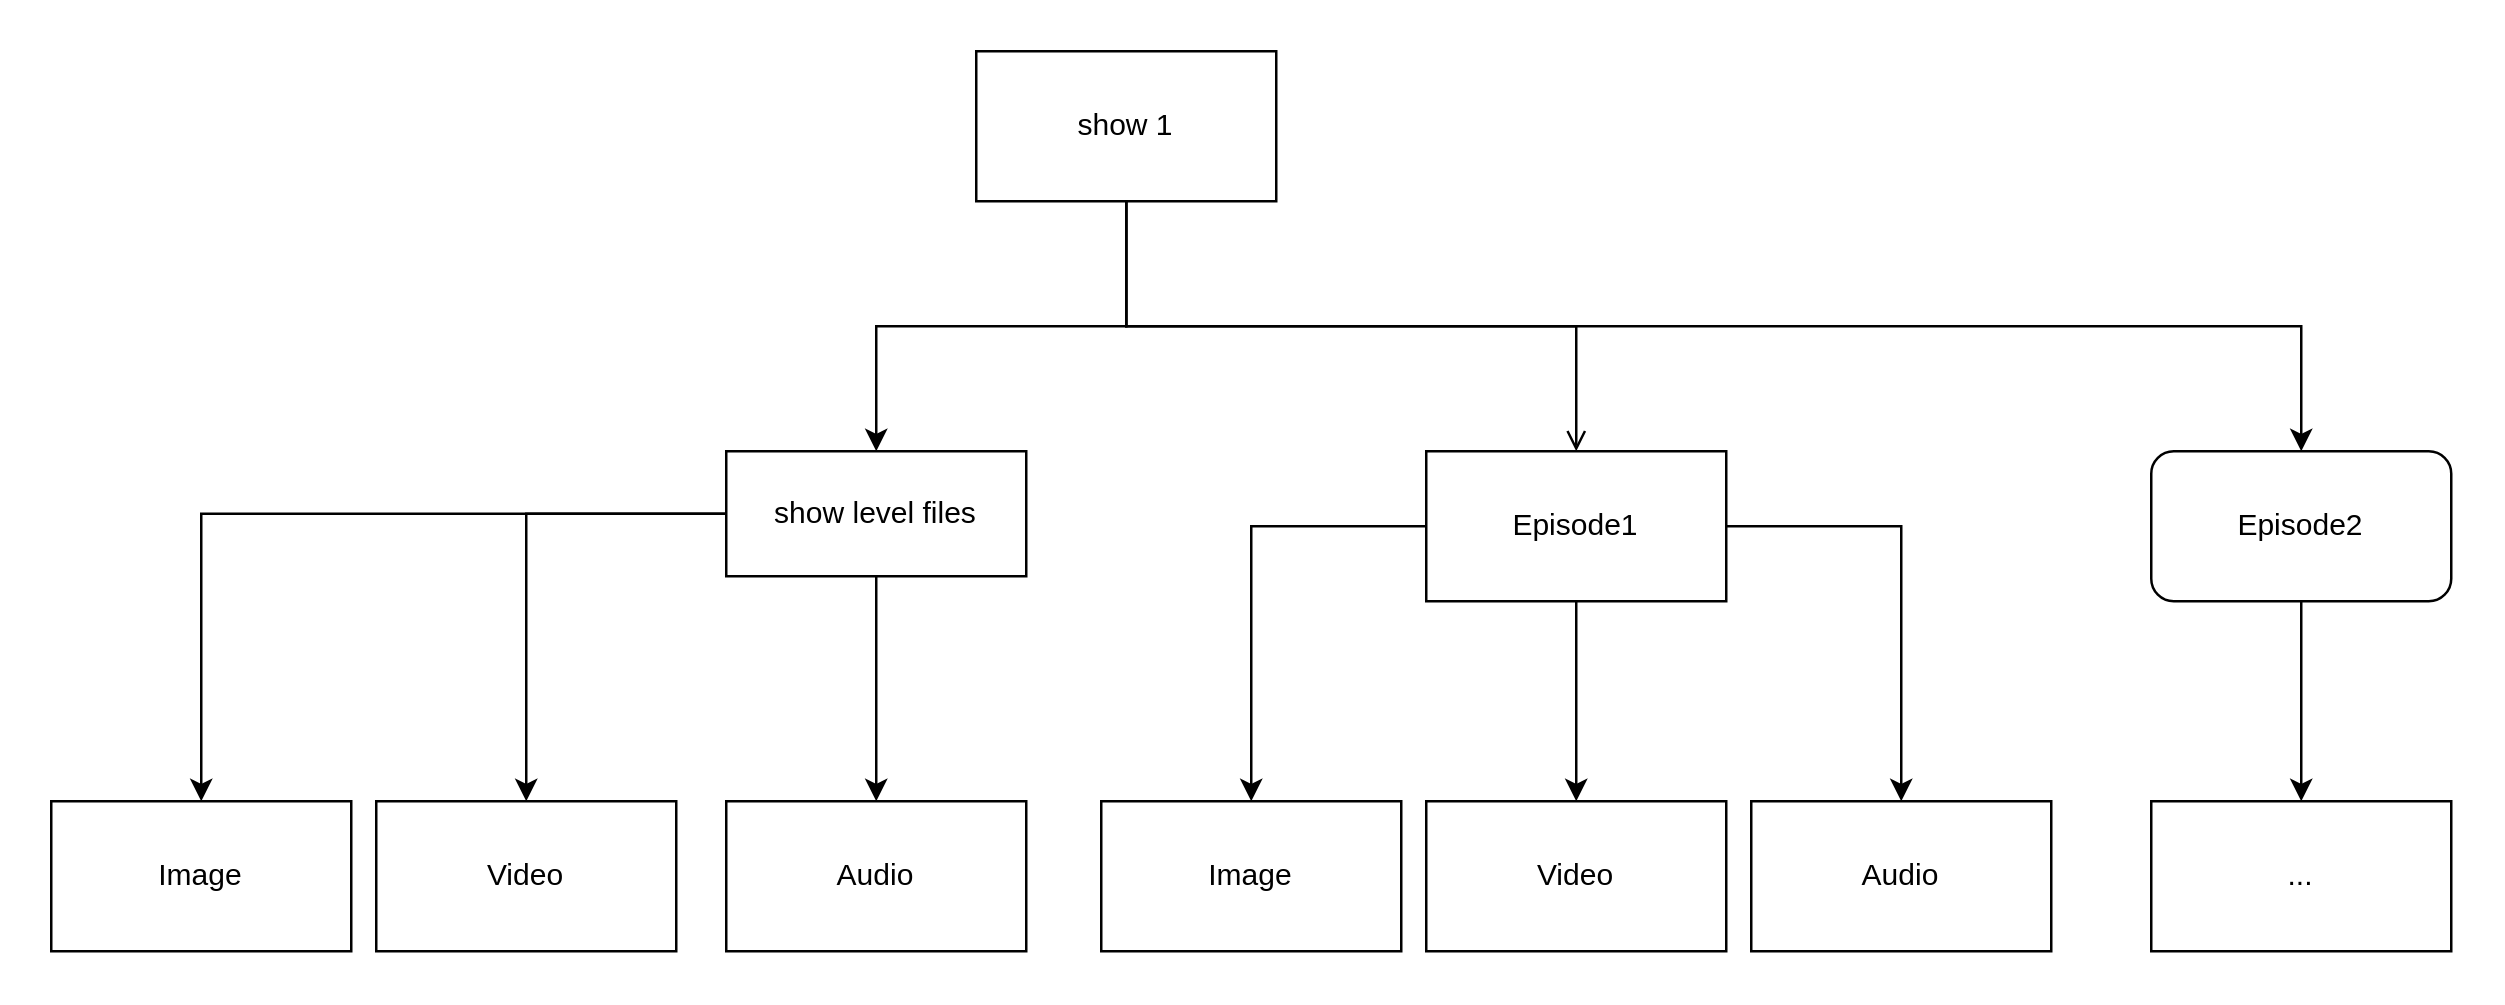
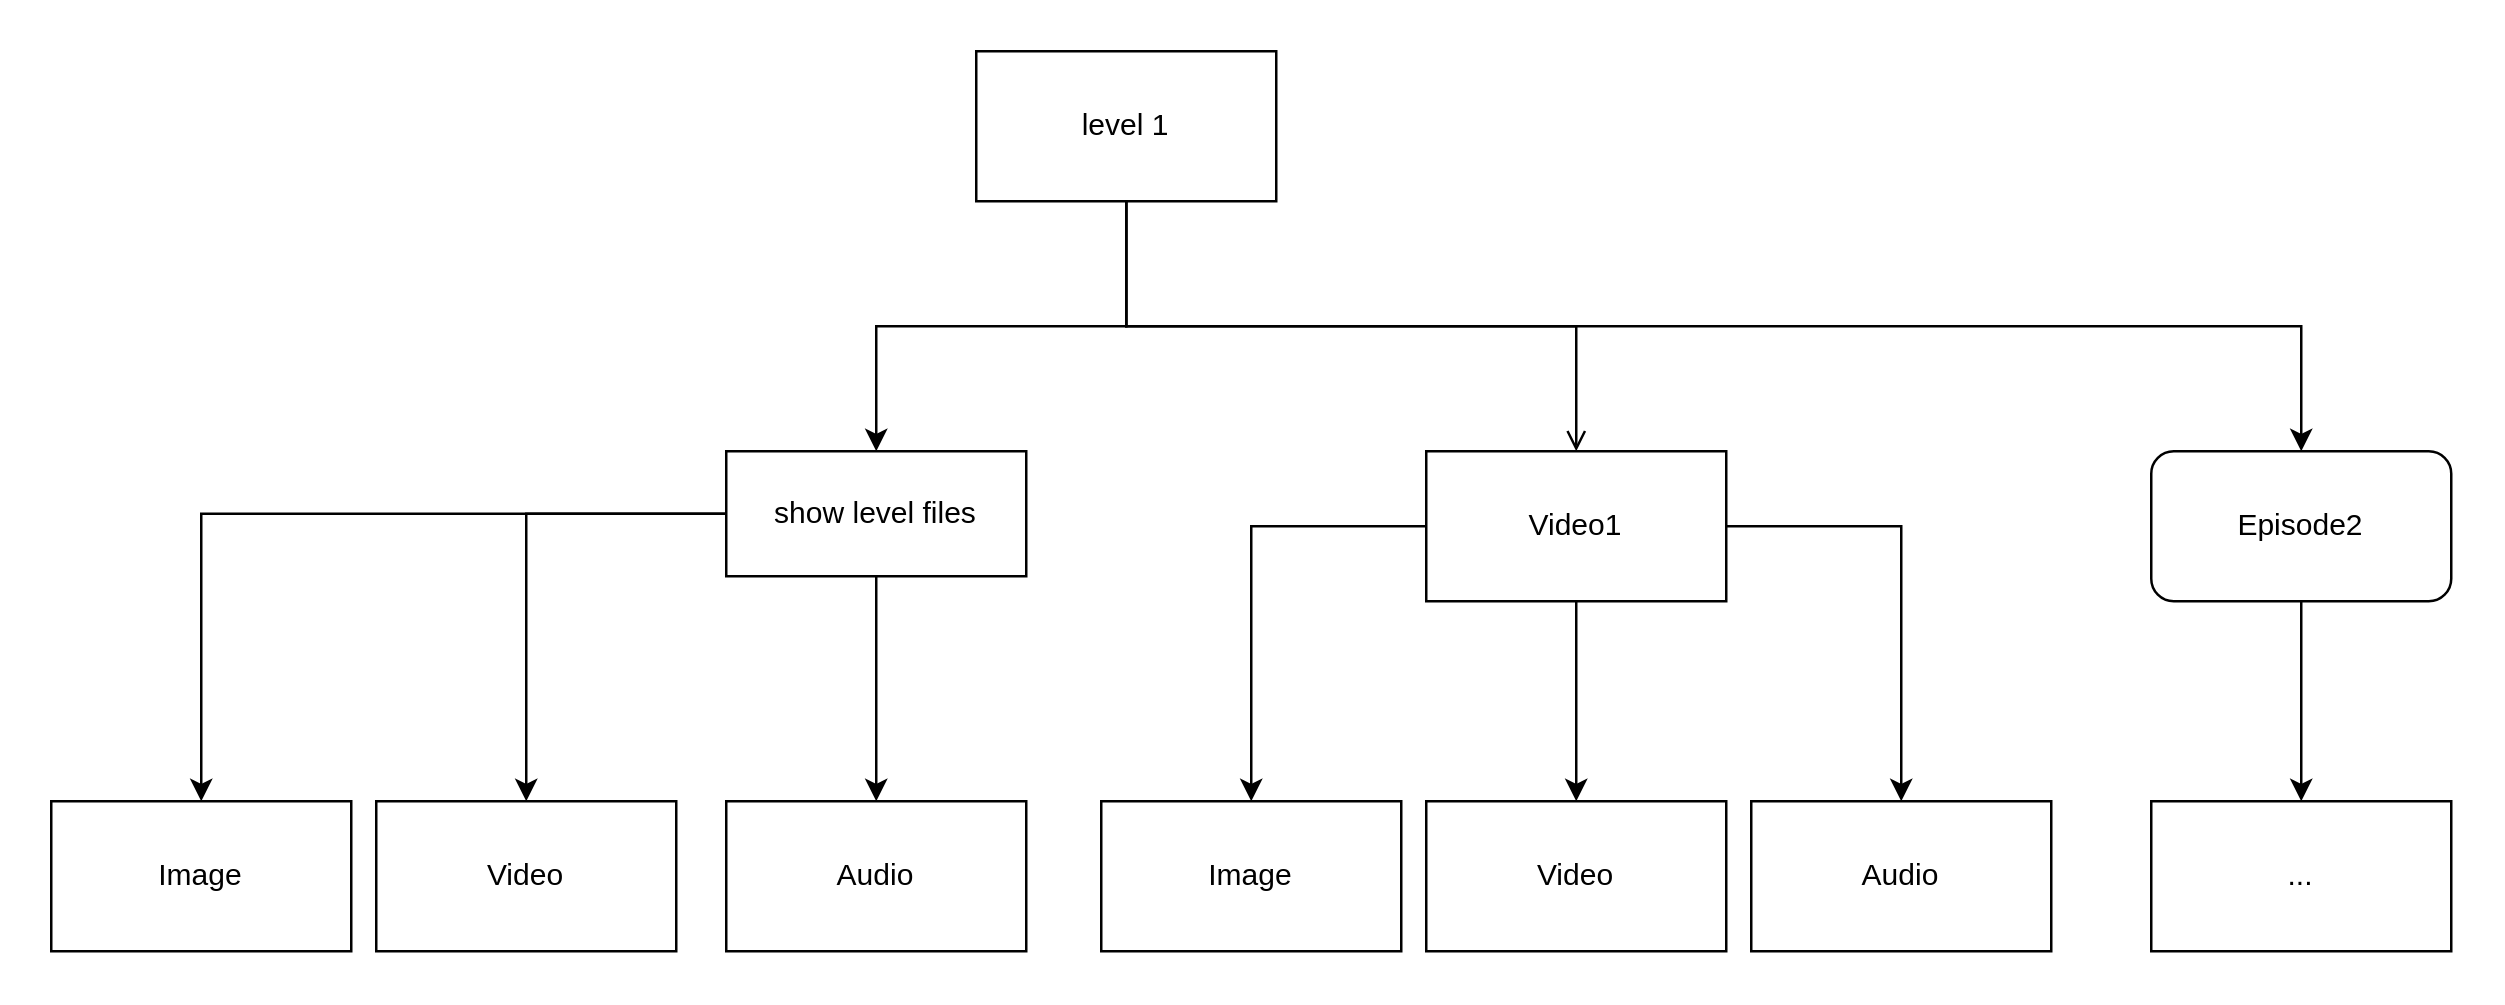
(1126, 126) -> (1126, 126)
(1576, 526) -> (1576, 526)
